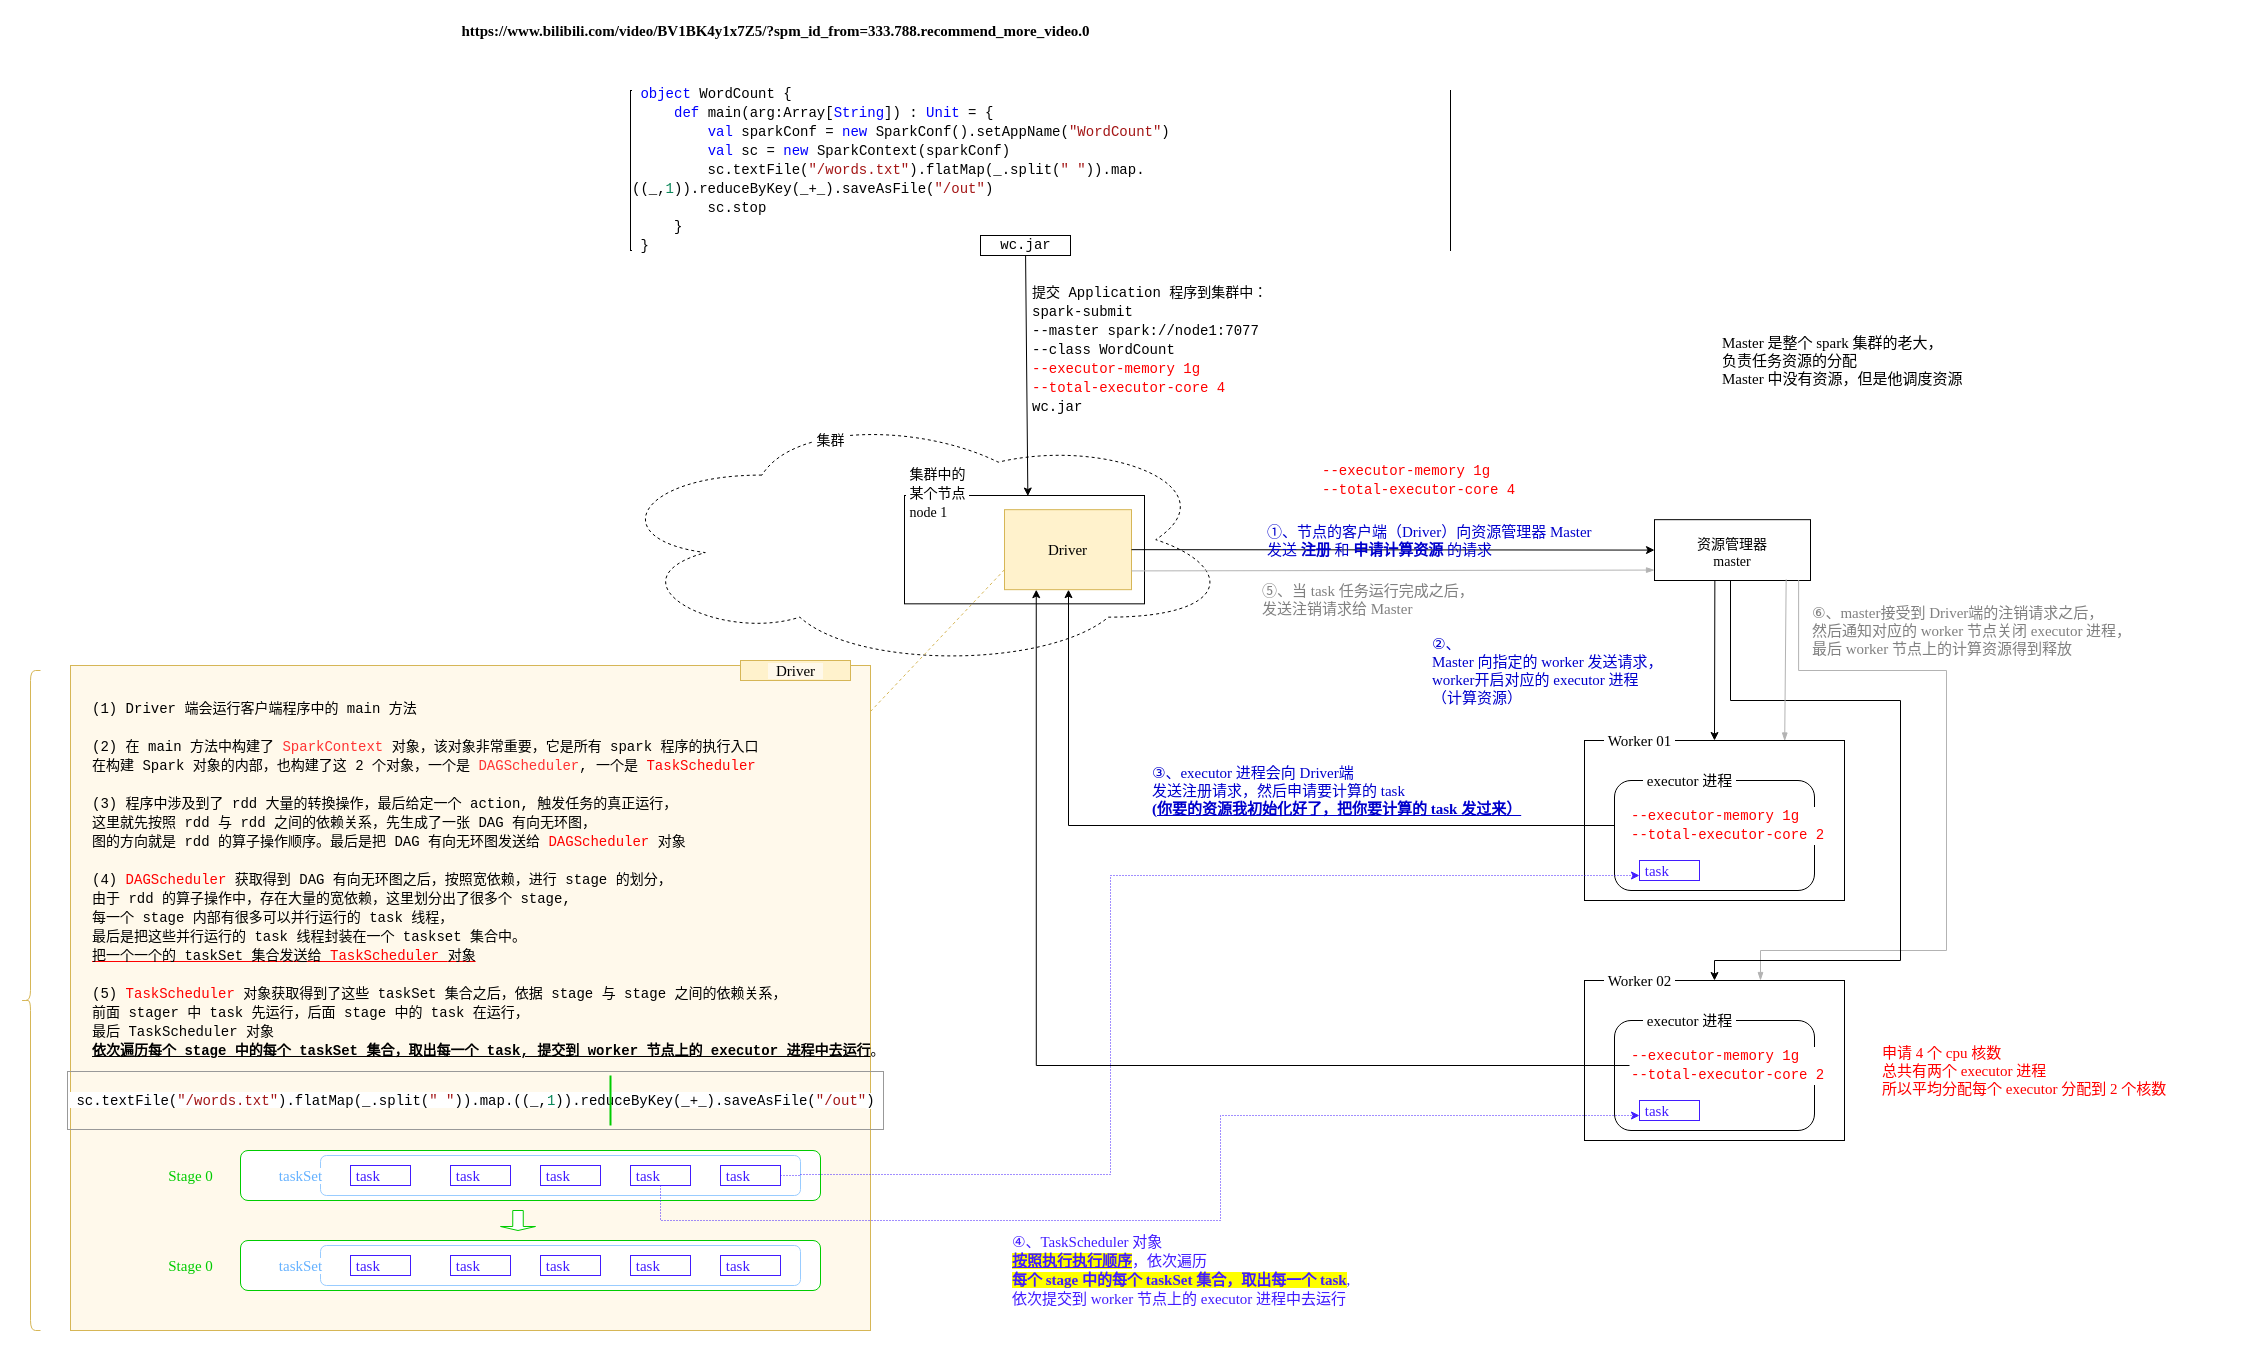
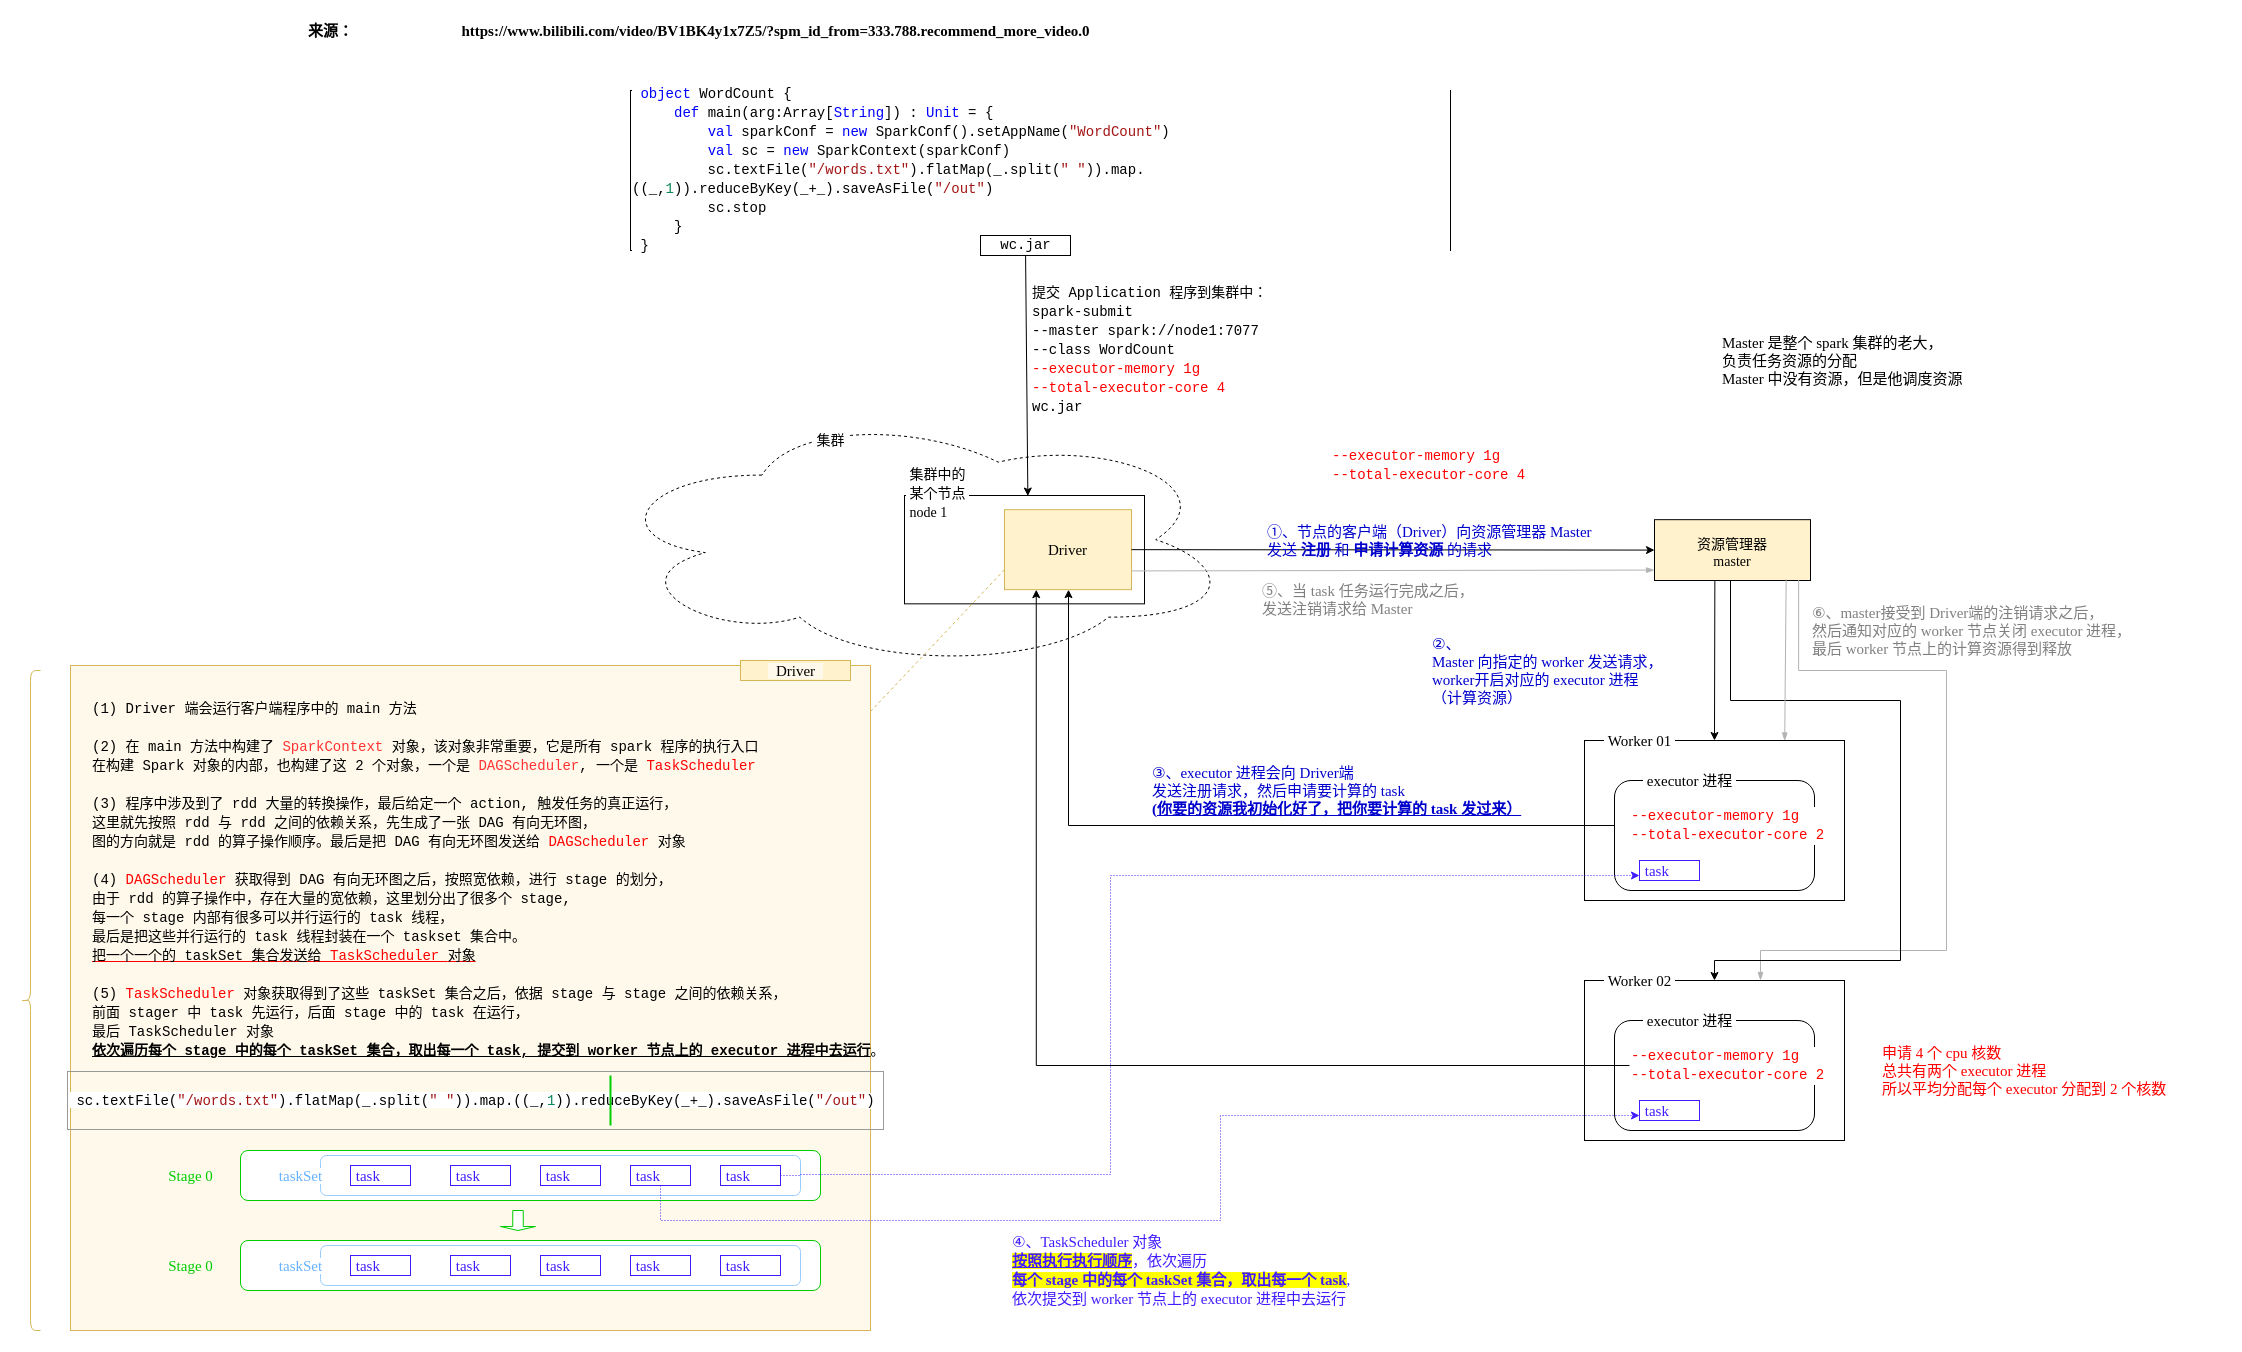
none -> (331, 31)
(1421, 481) -> (1431, 466)
(1733, 550) -> (1733, 550)
